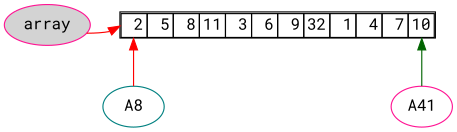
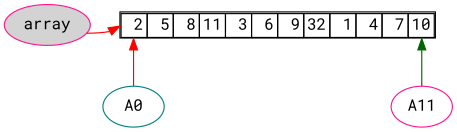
(134, 107) -> (134, 107)
(422, 107) -> (422, 107)
